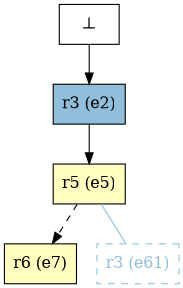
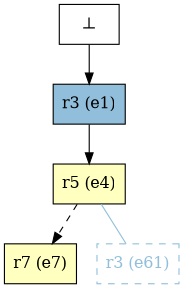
(89, 104) -> (89, 104)
(89, 184) -> (89, 184)
(40, 264) -> (40, 264)
